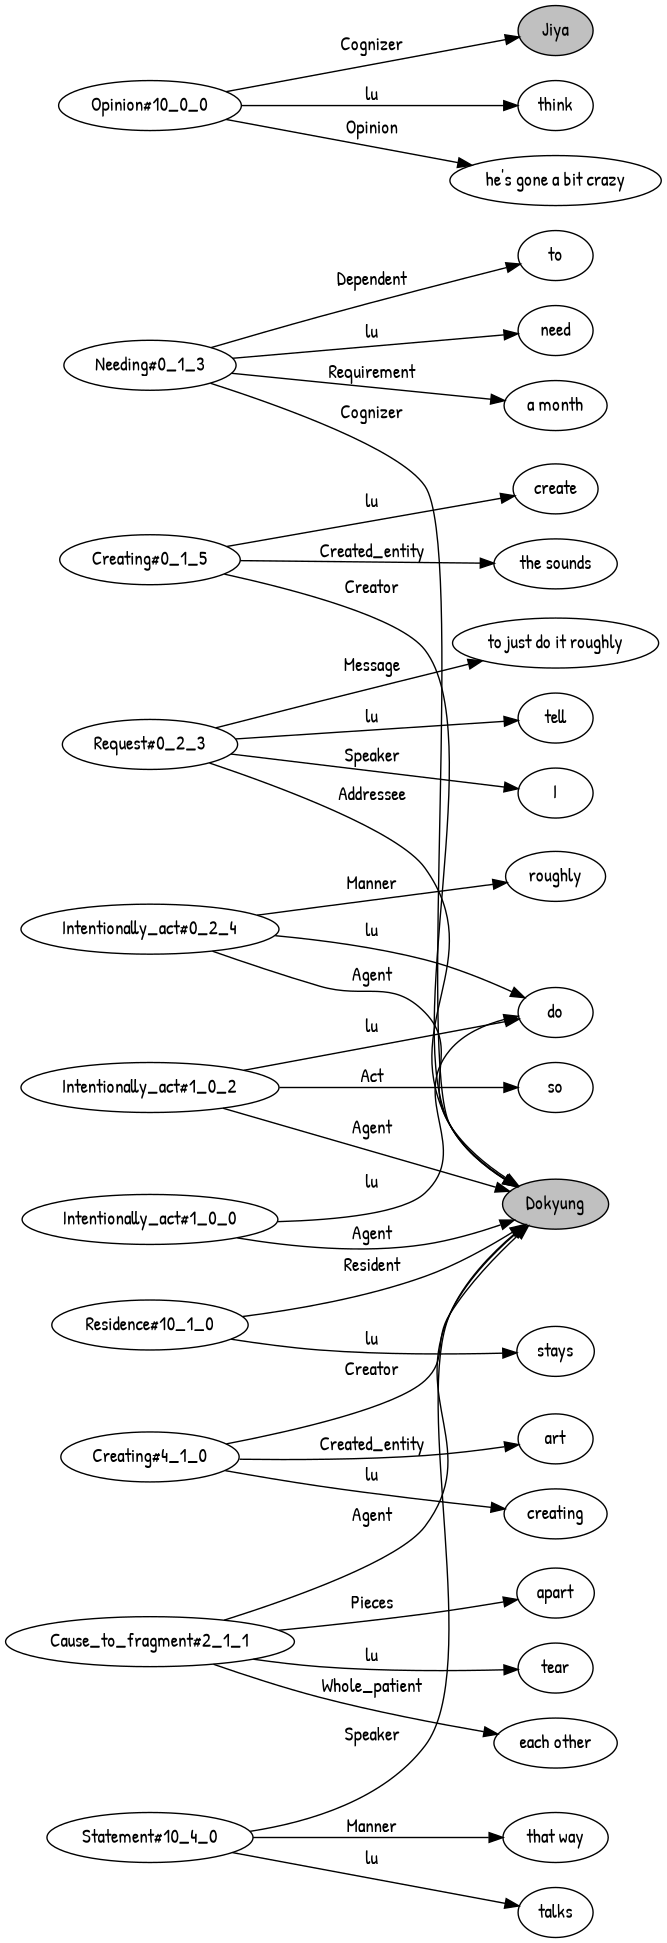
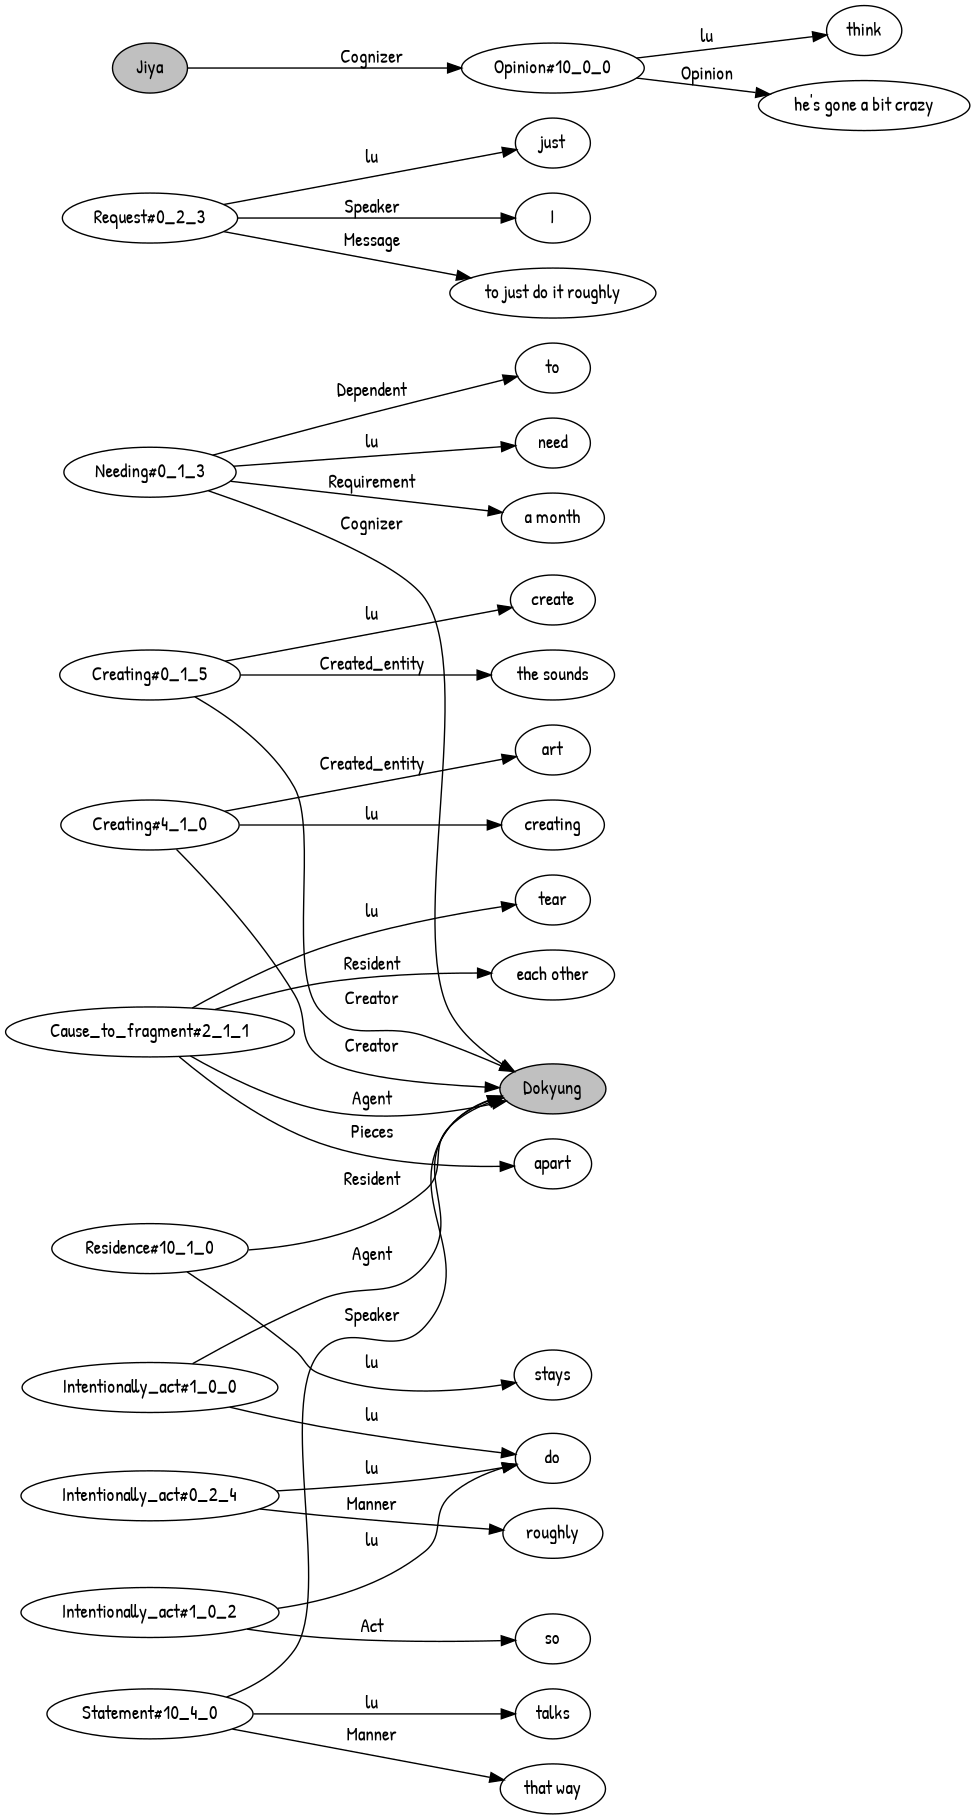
(366, 66) -> (318, 68)
(556, 718) -> (553, 143)
(448, 929) -> none
(414, 1003) -> none
(359, 1148) -> none
(372, 1687) -> (372, 965)
